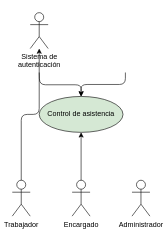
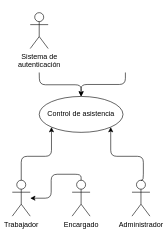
(29, 114) -> (52, 141)
(81, 114) -> (81, 114)
(81, 137) -> (53, 175)
none -> (144, 168)
